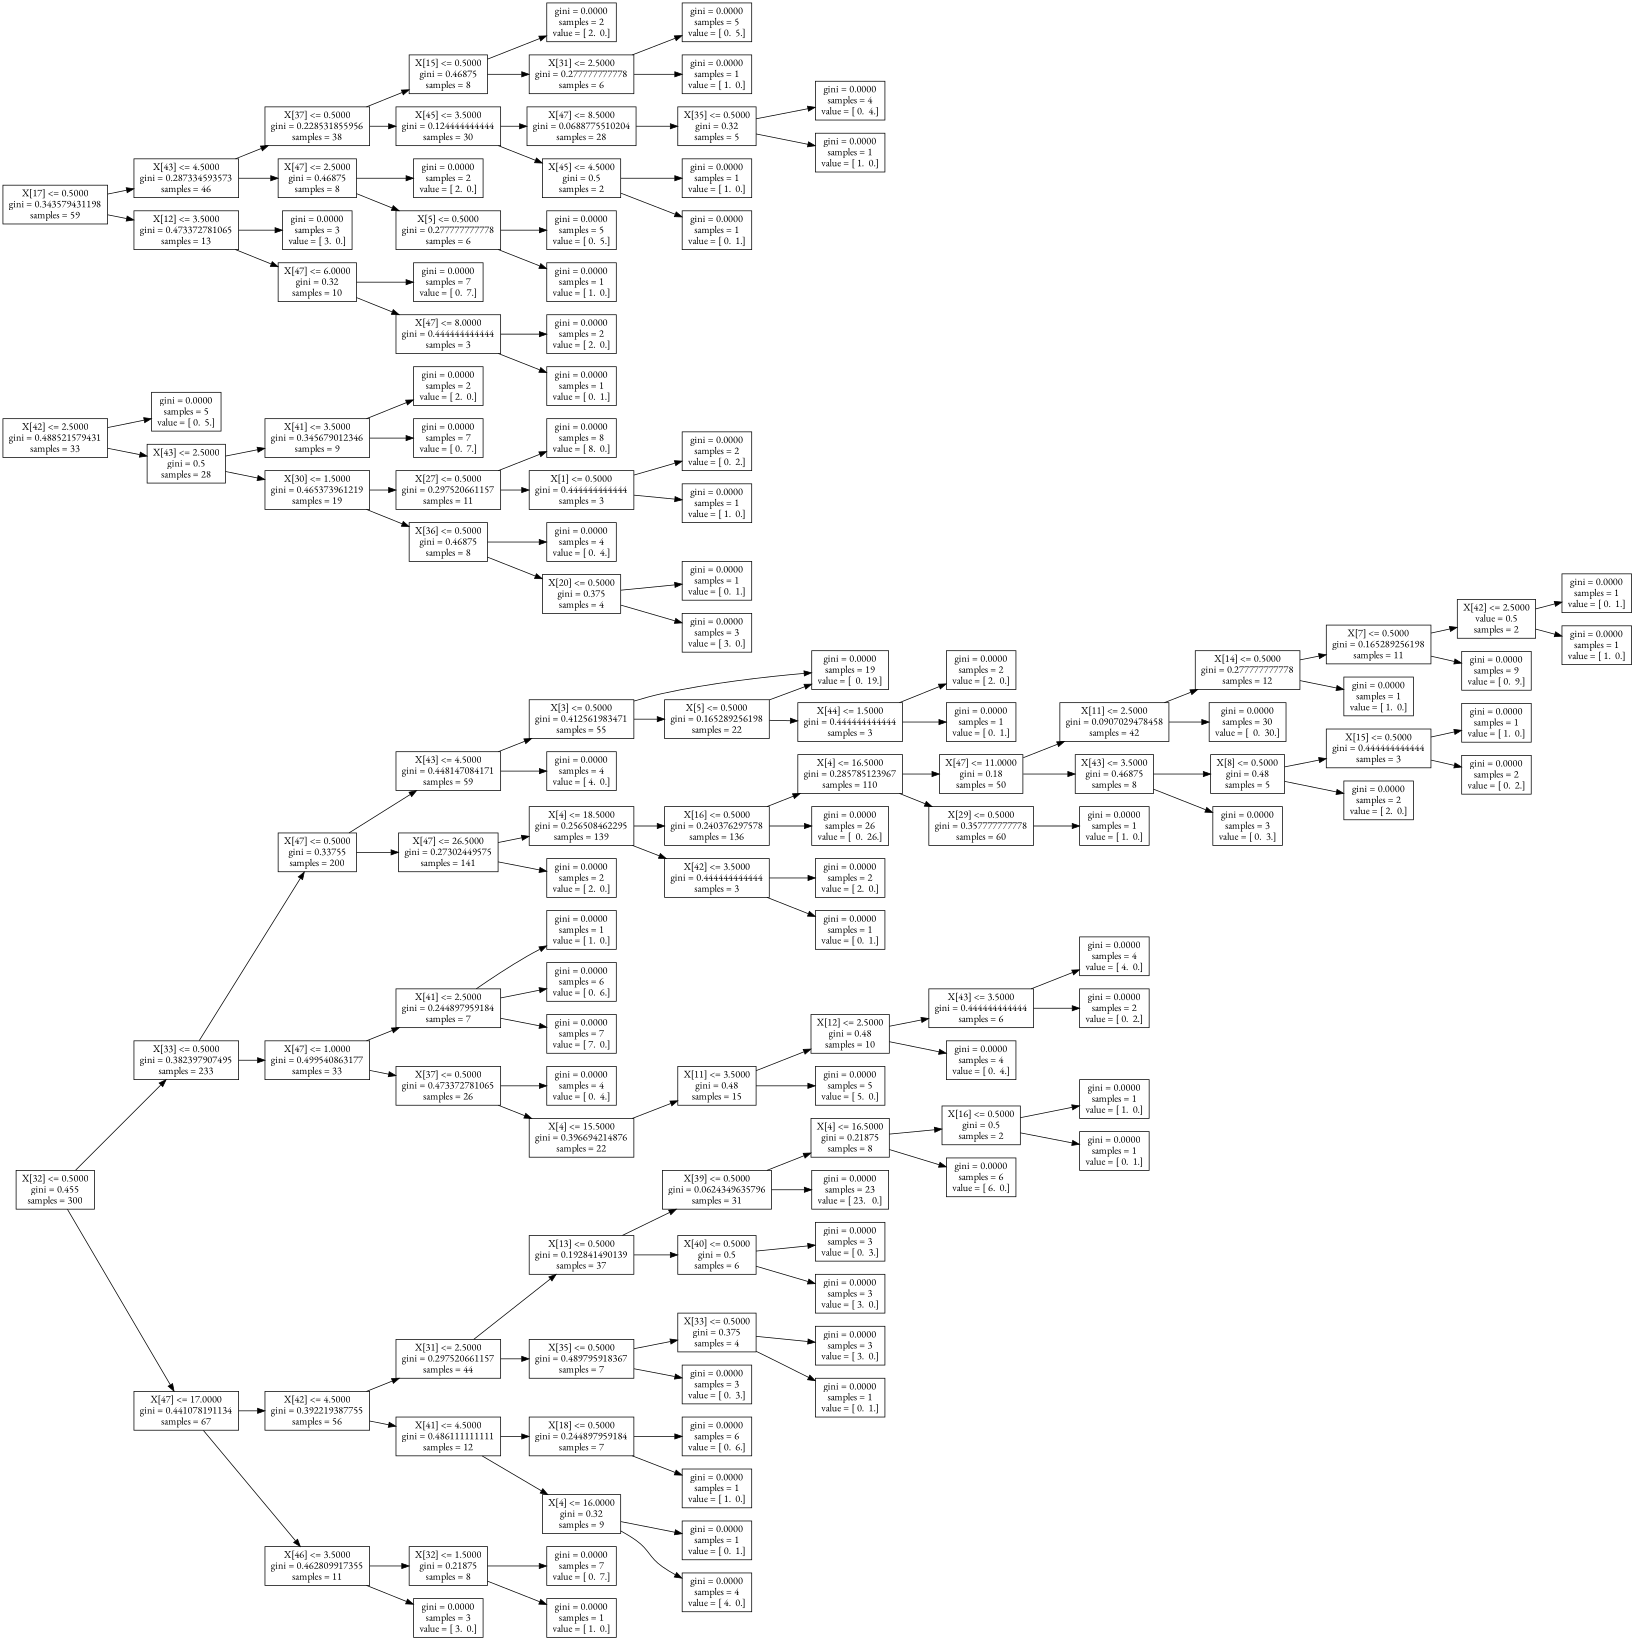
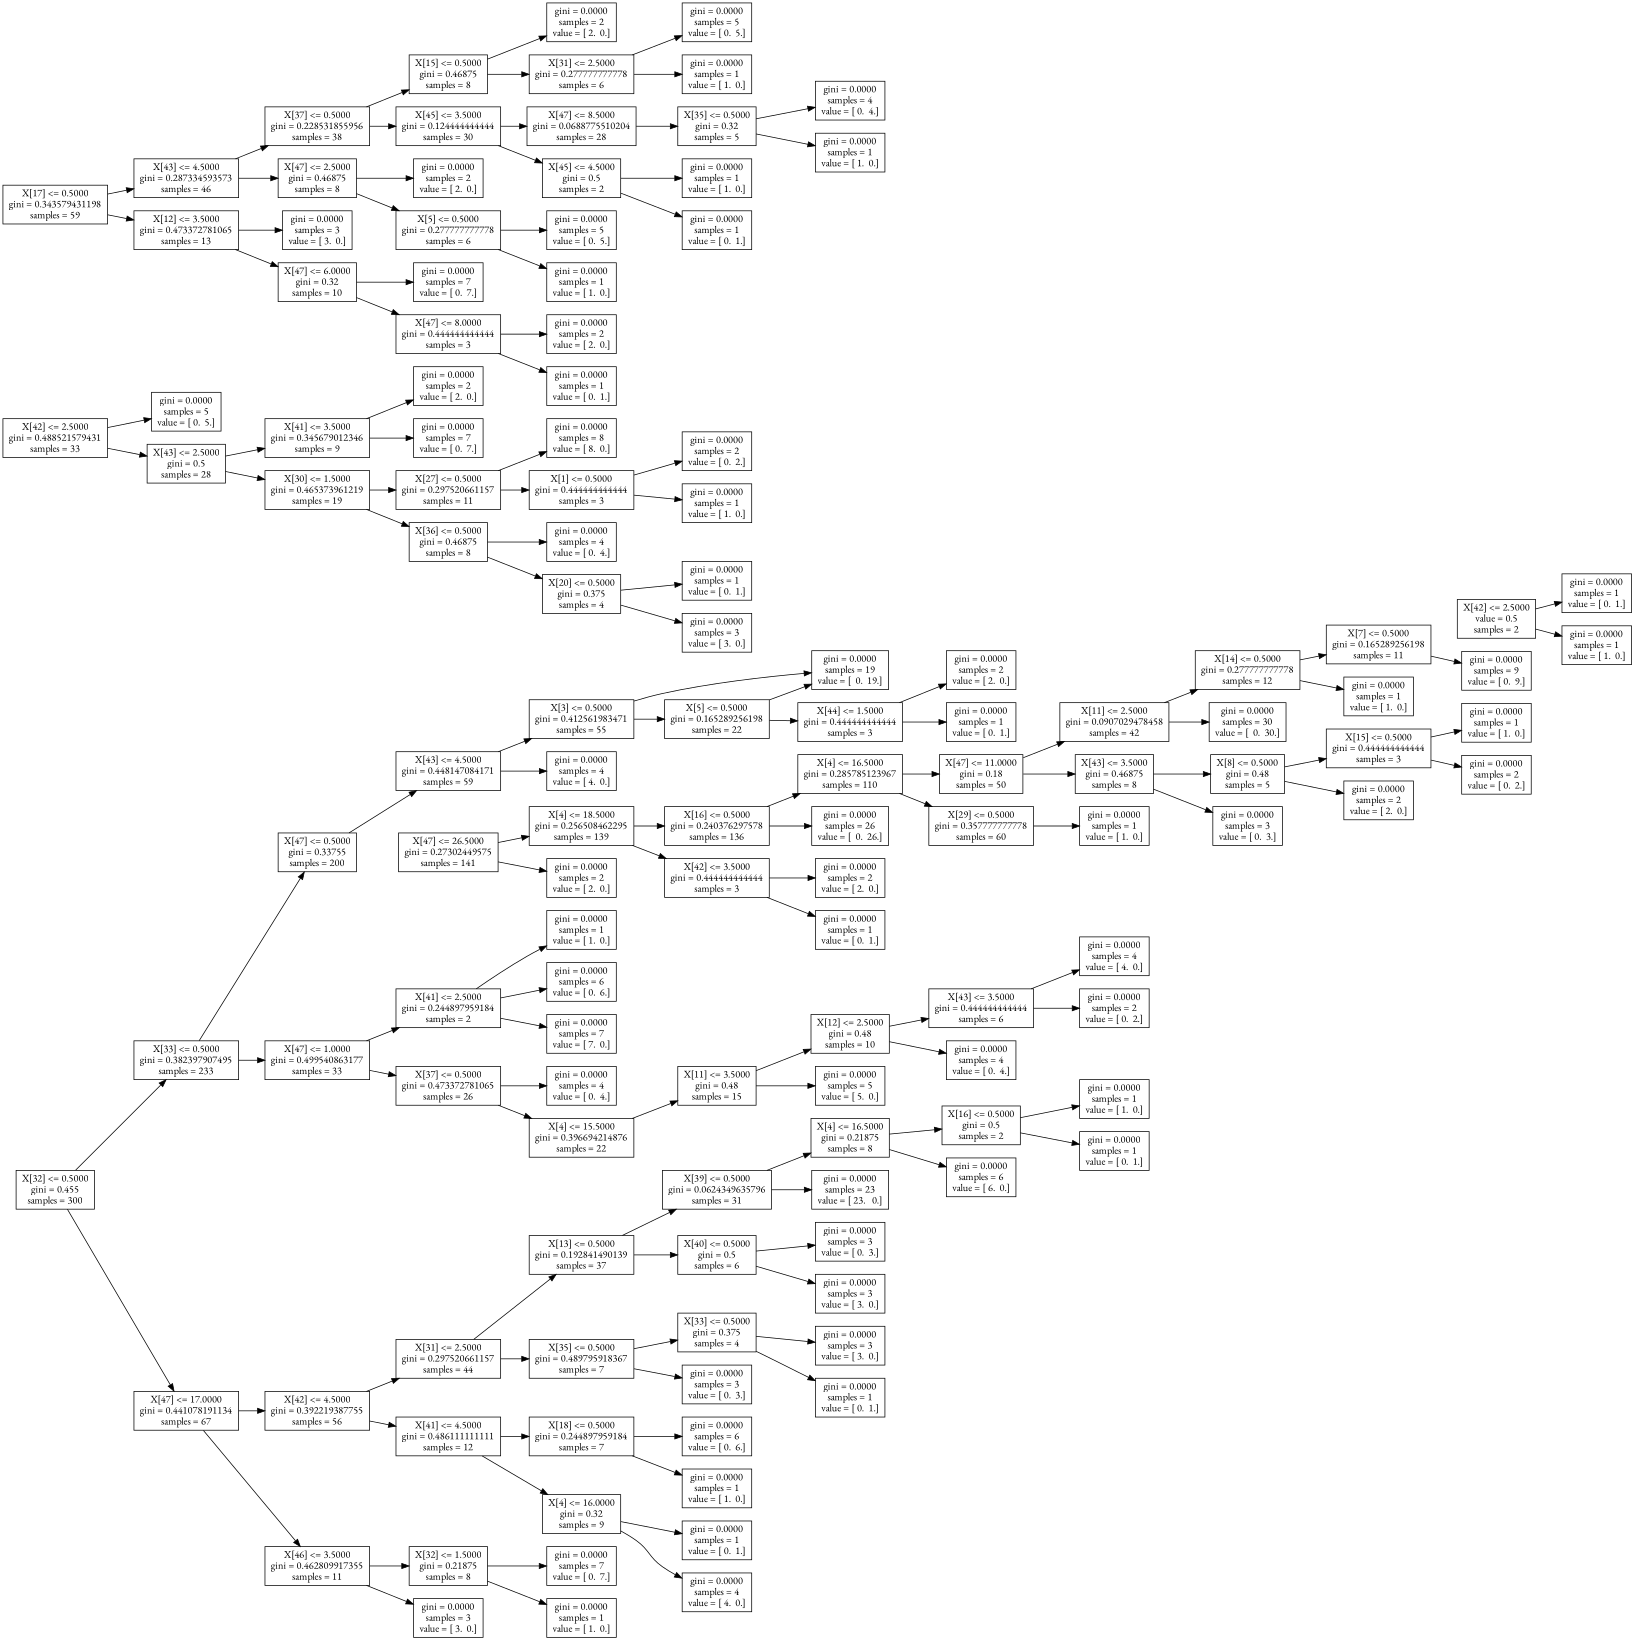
(1441, 631) -> none
(374, 852) -> none
(448, 1008) -> (448, 1008)
